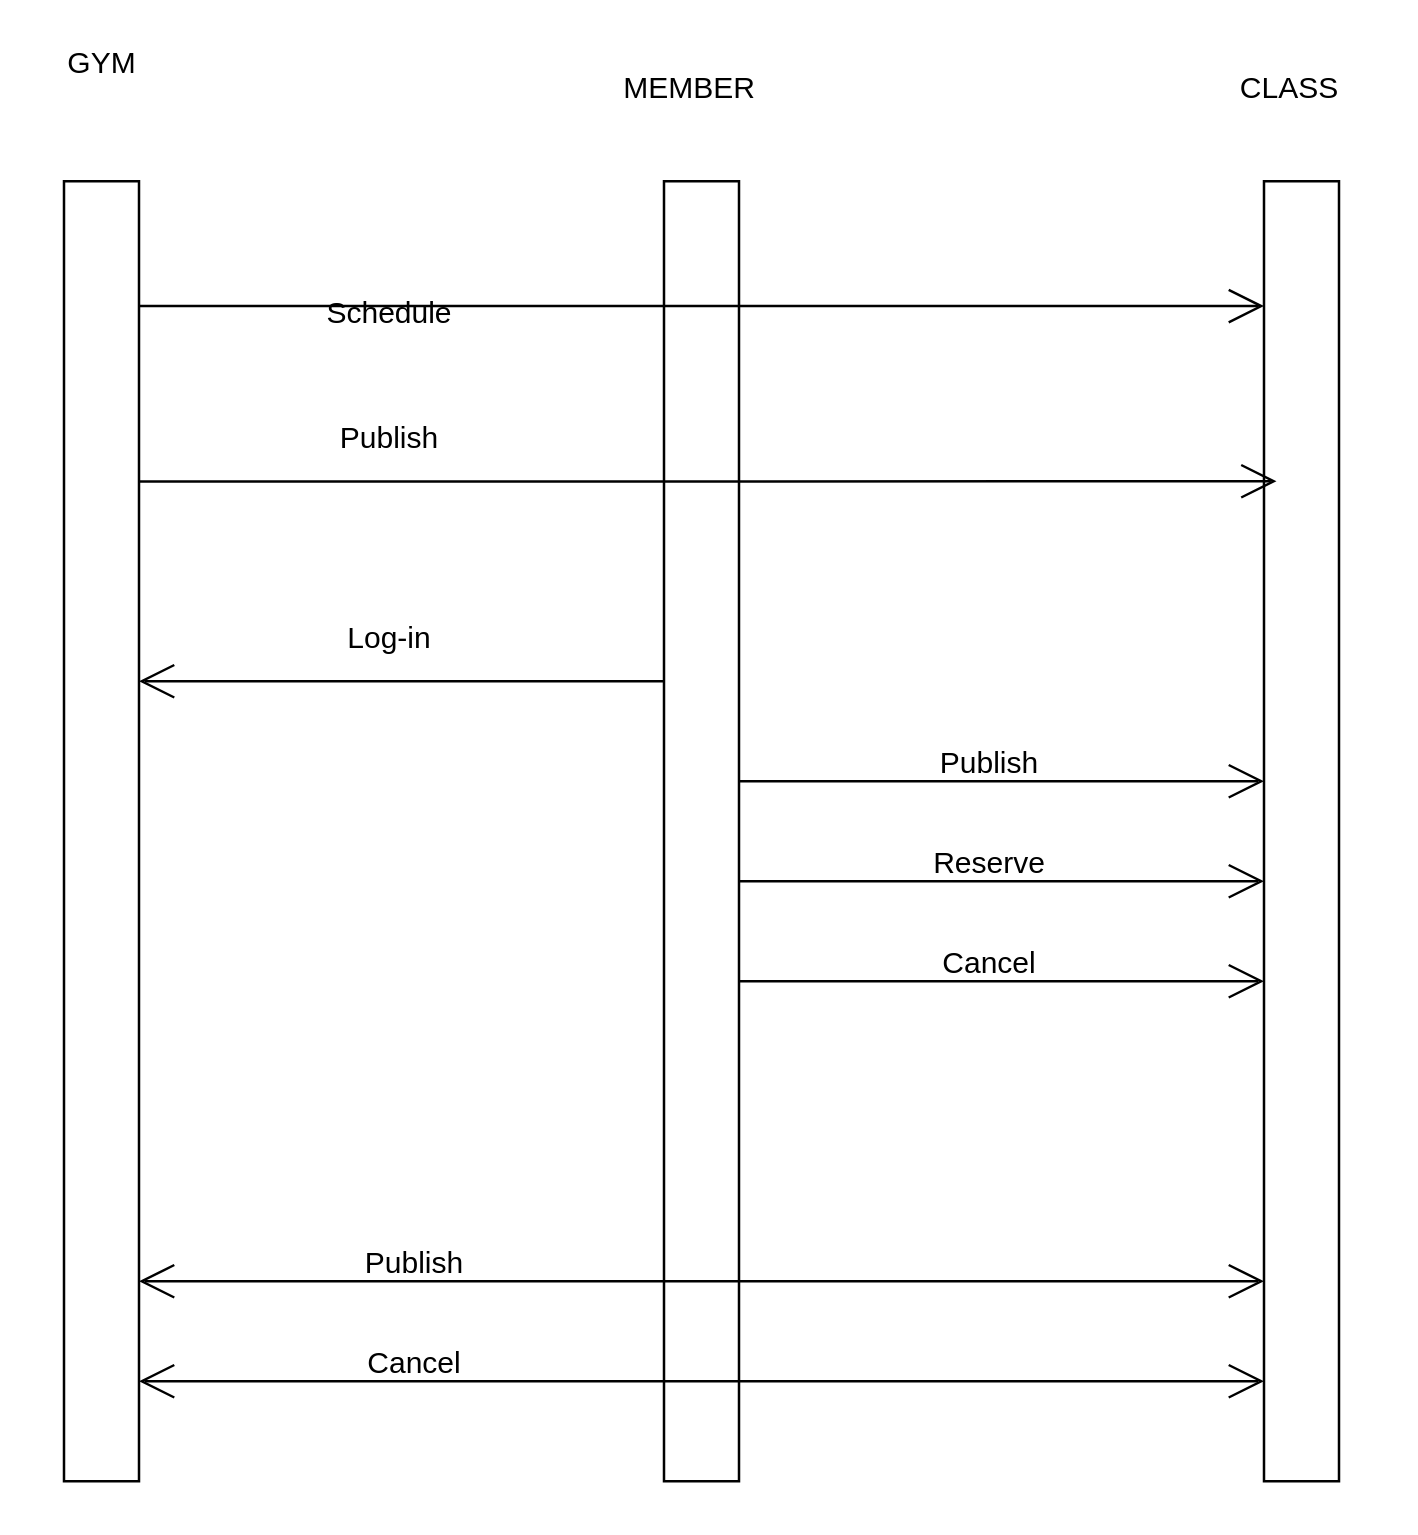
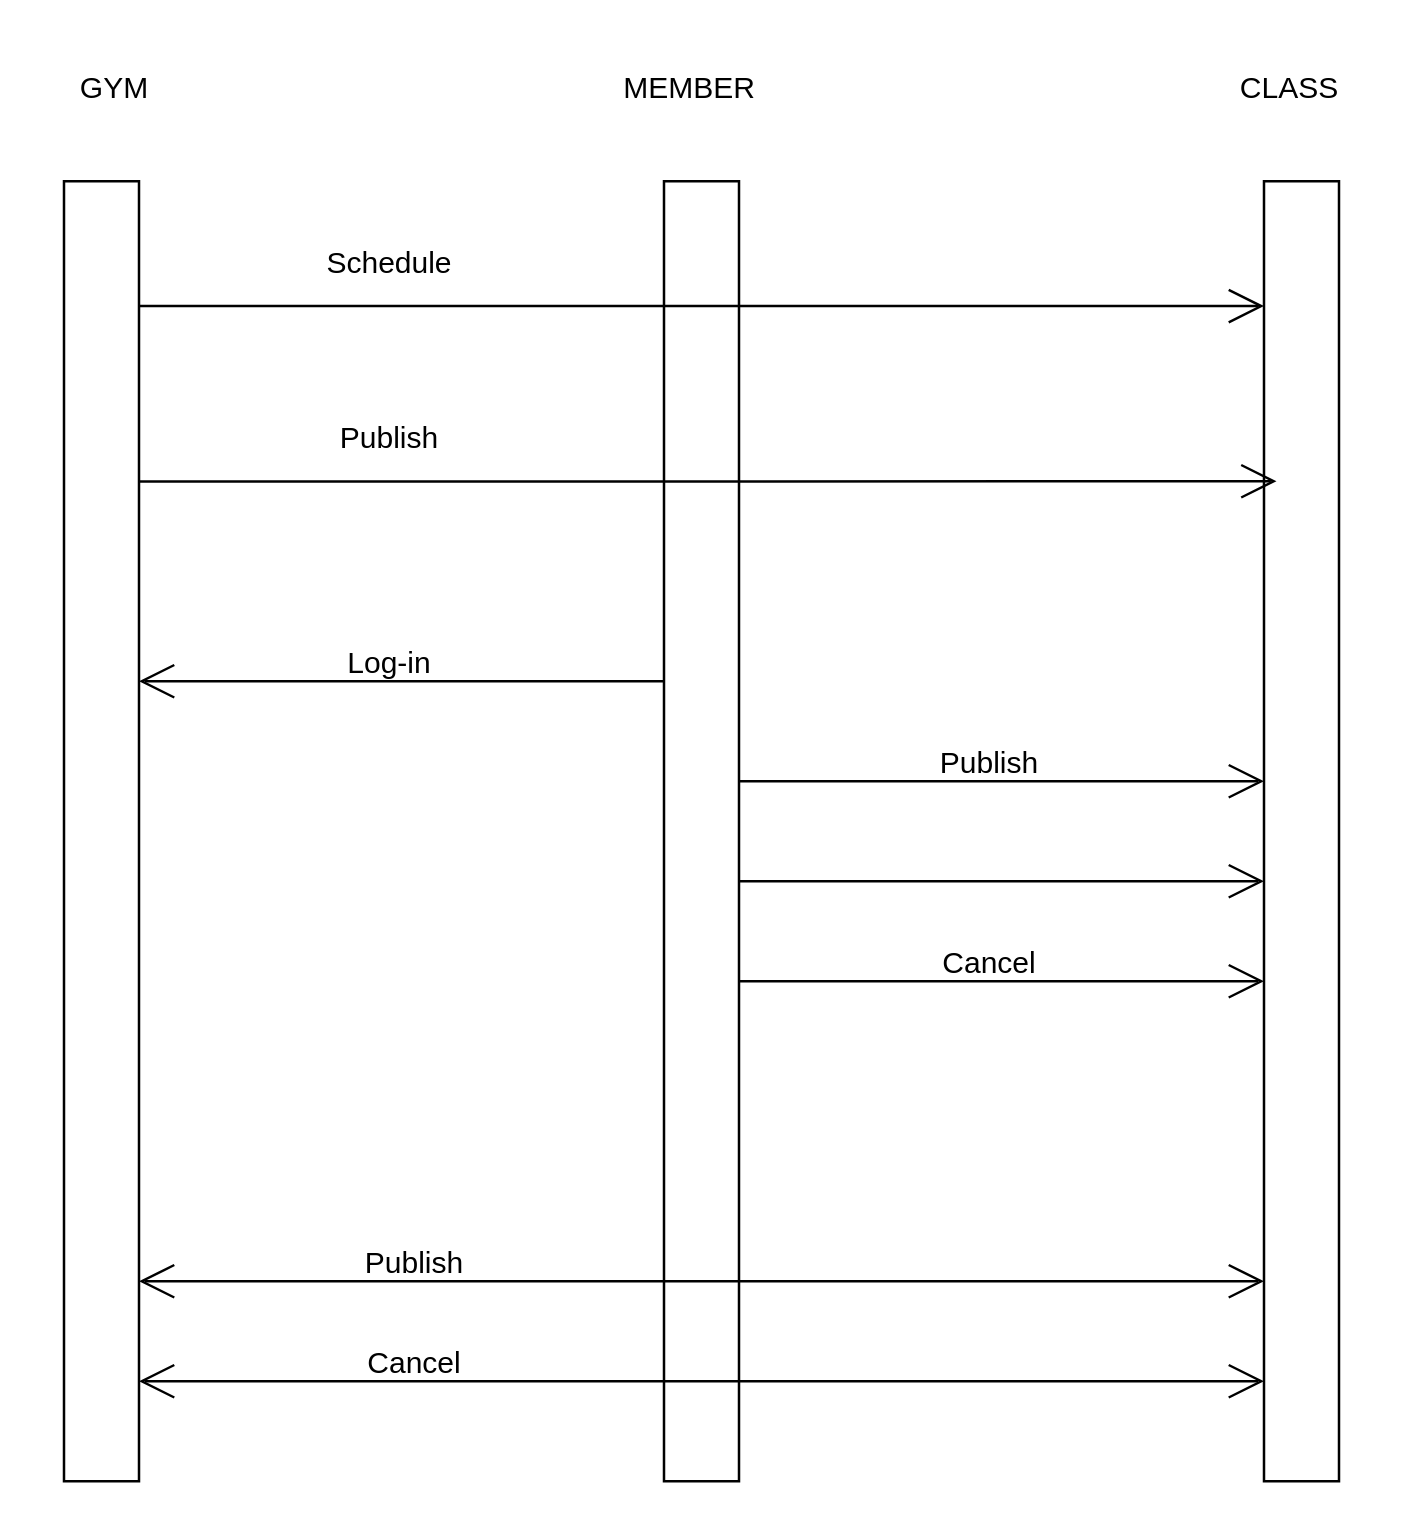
(101, 64) -> (114, 89)
(389, 314) -> (389, 264)
(389, 639) -> (389, 664)
(989, 864) -> none
